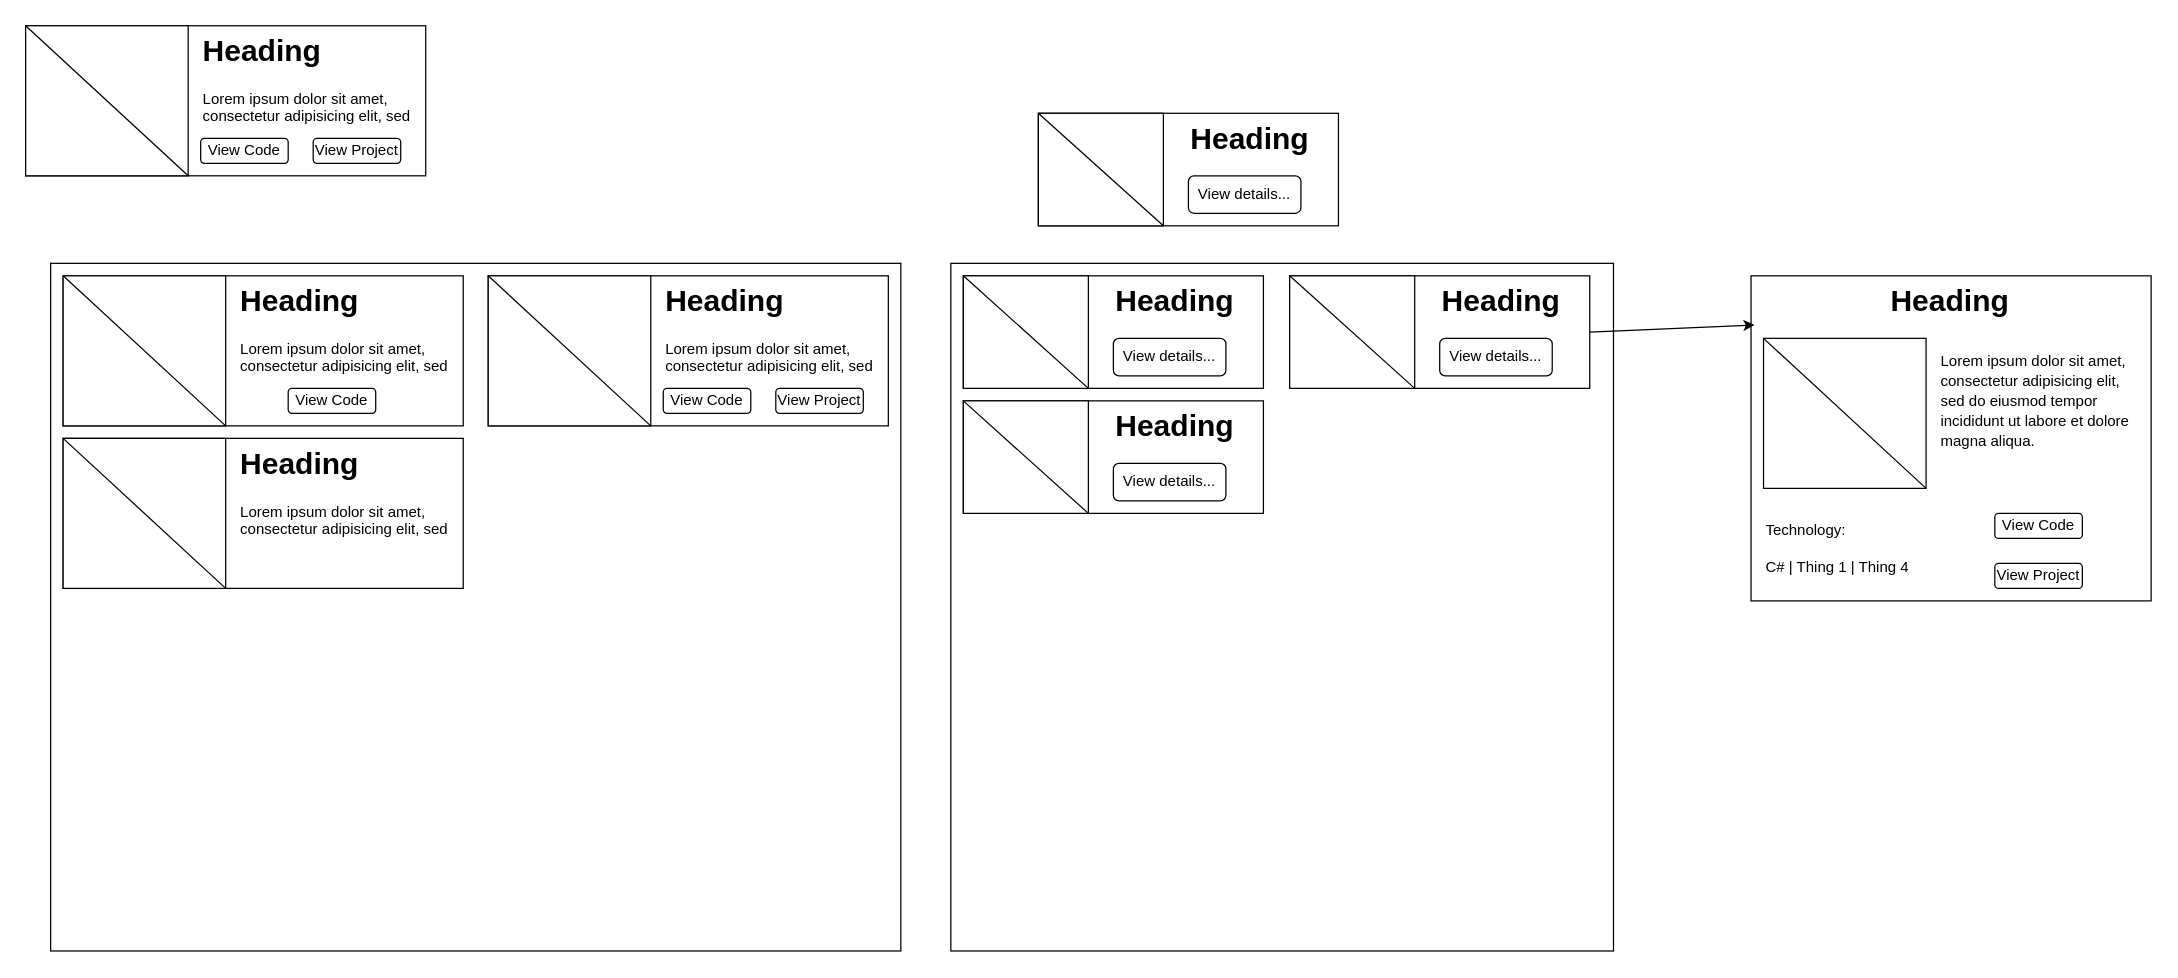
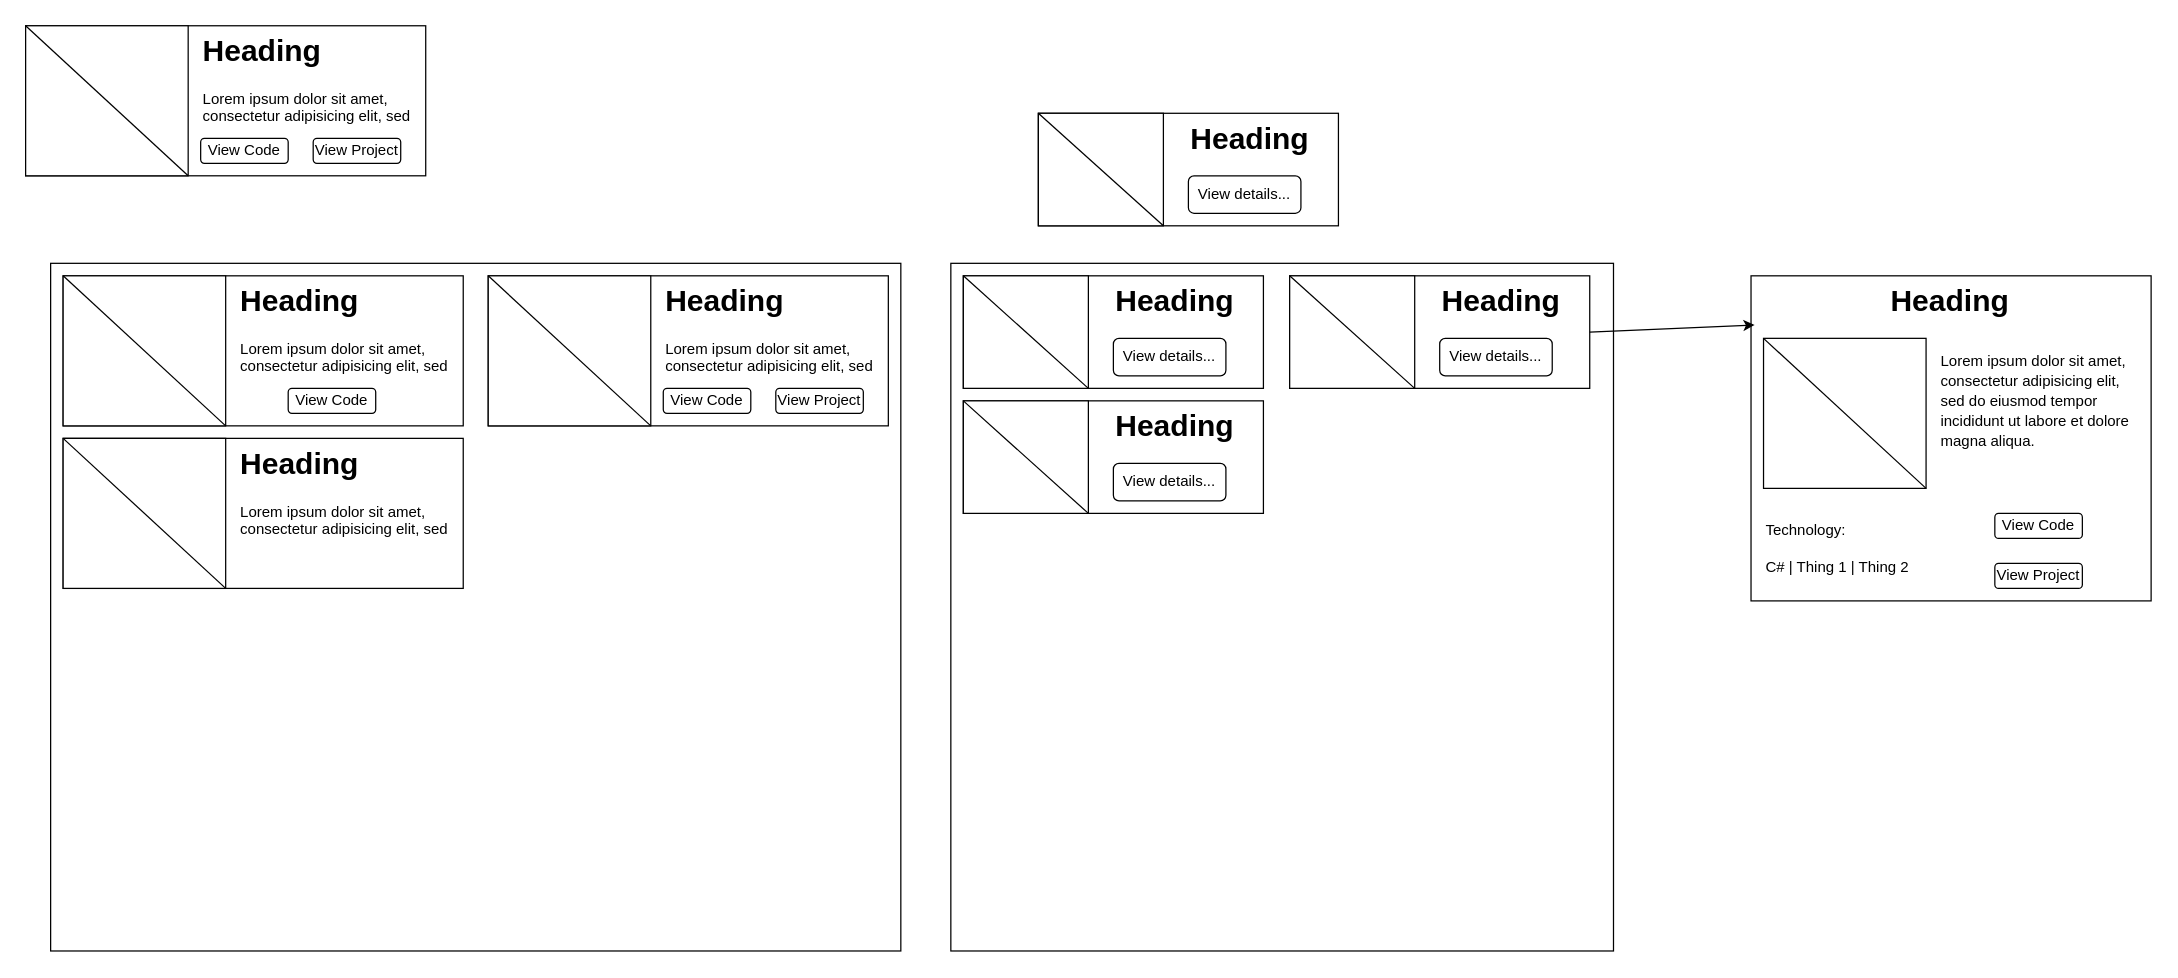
(1839, 540) -> (1839, 540)
